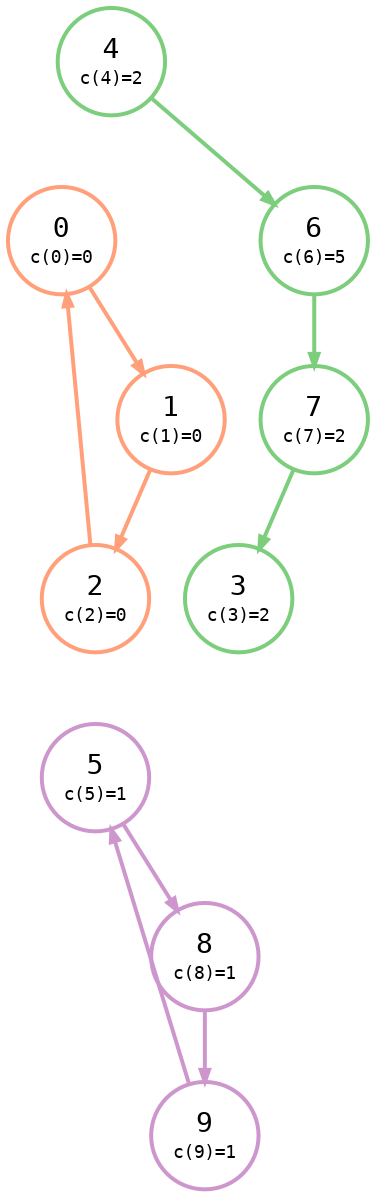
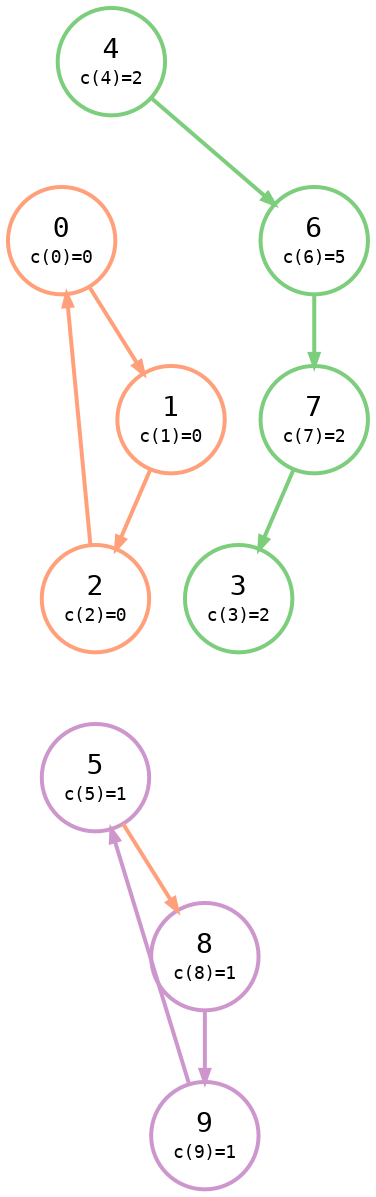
(147, 862) -> (147, 862)
